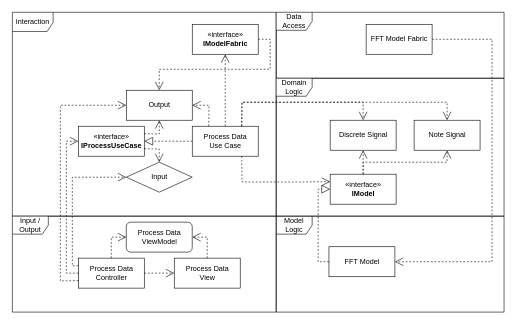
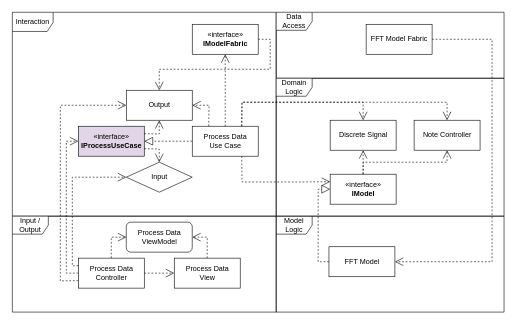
(448, 135) -> (448, 135)
(111, 141) -> (111, 141)
